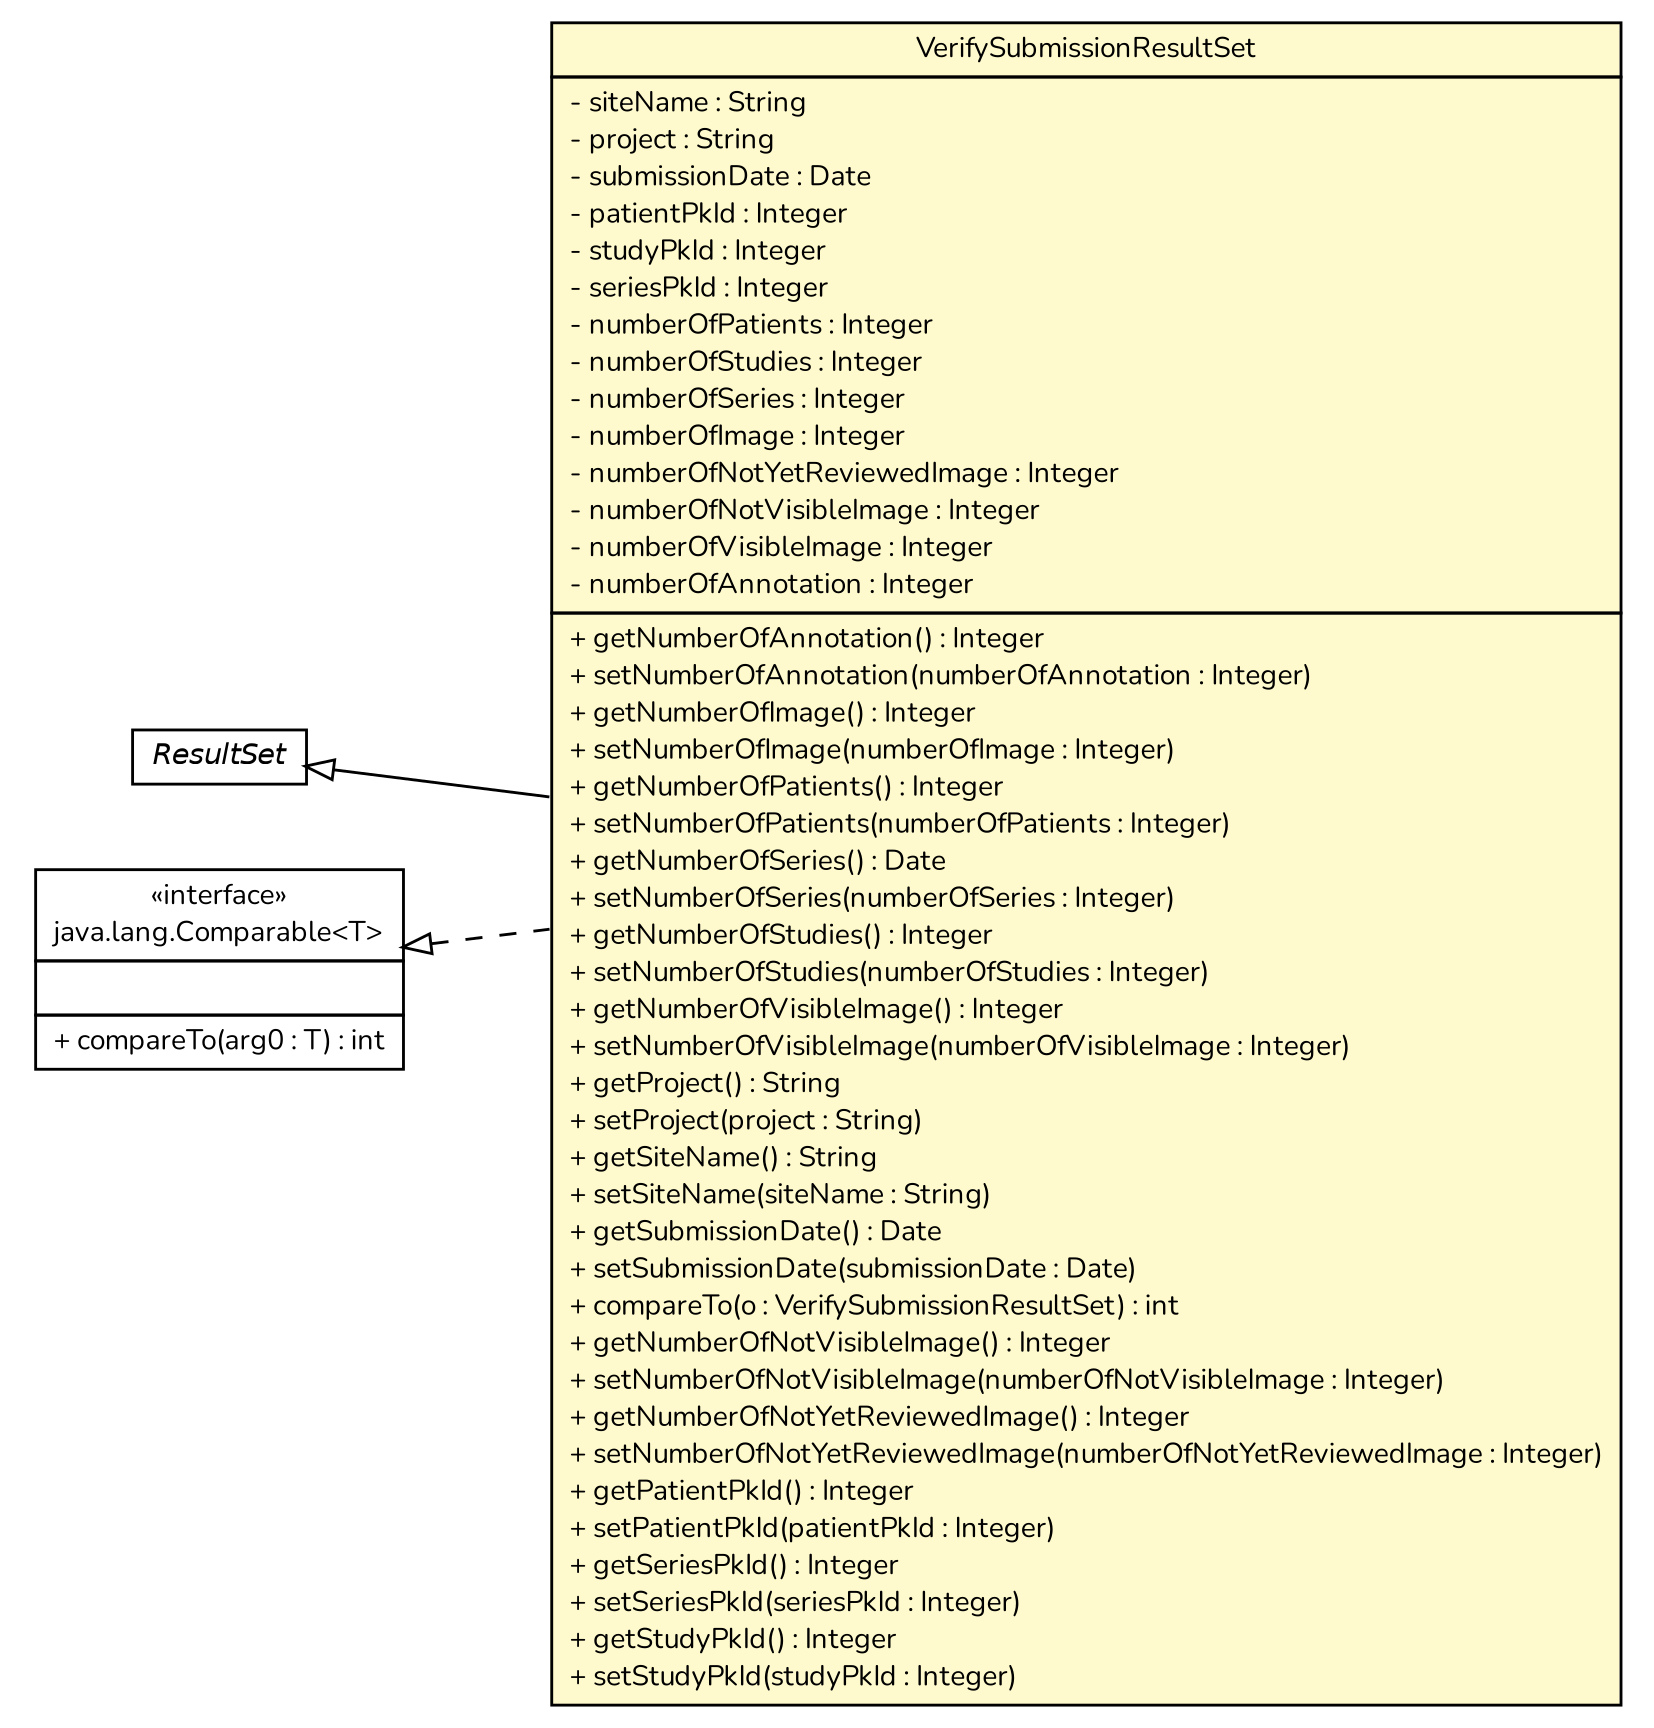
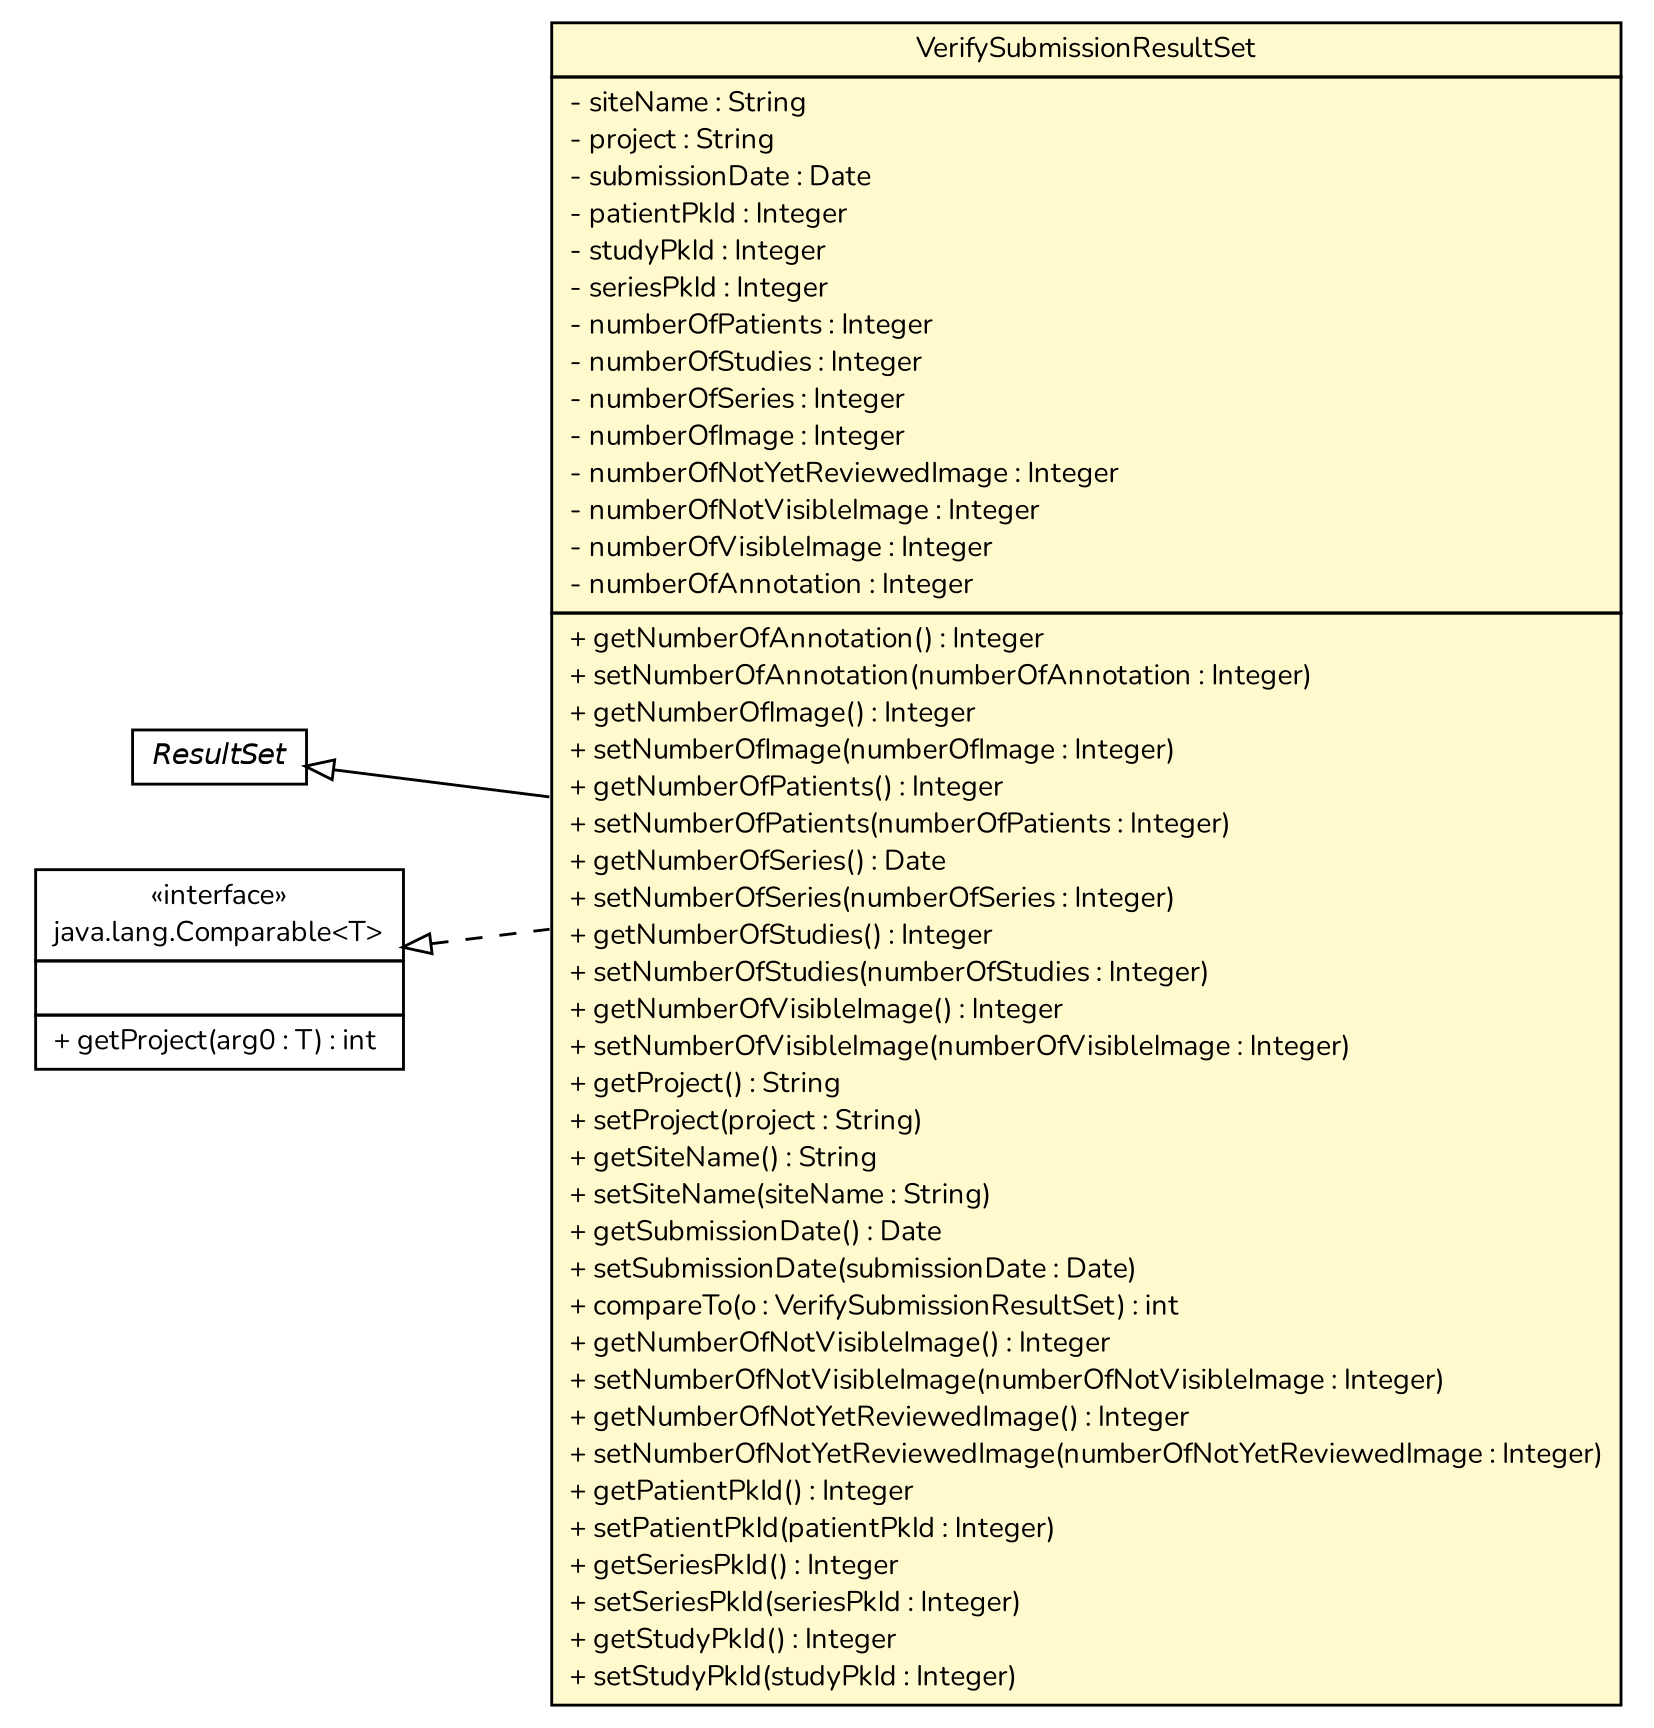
(220, 1041) -> (215, 1041)
